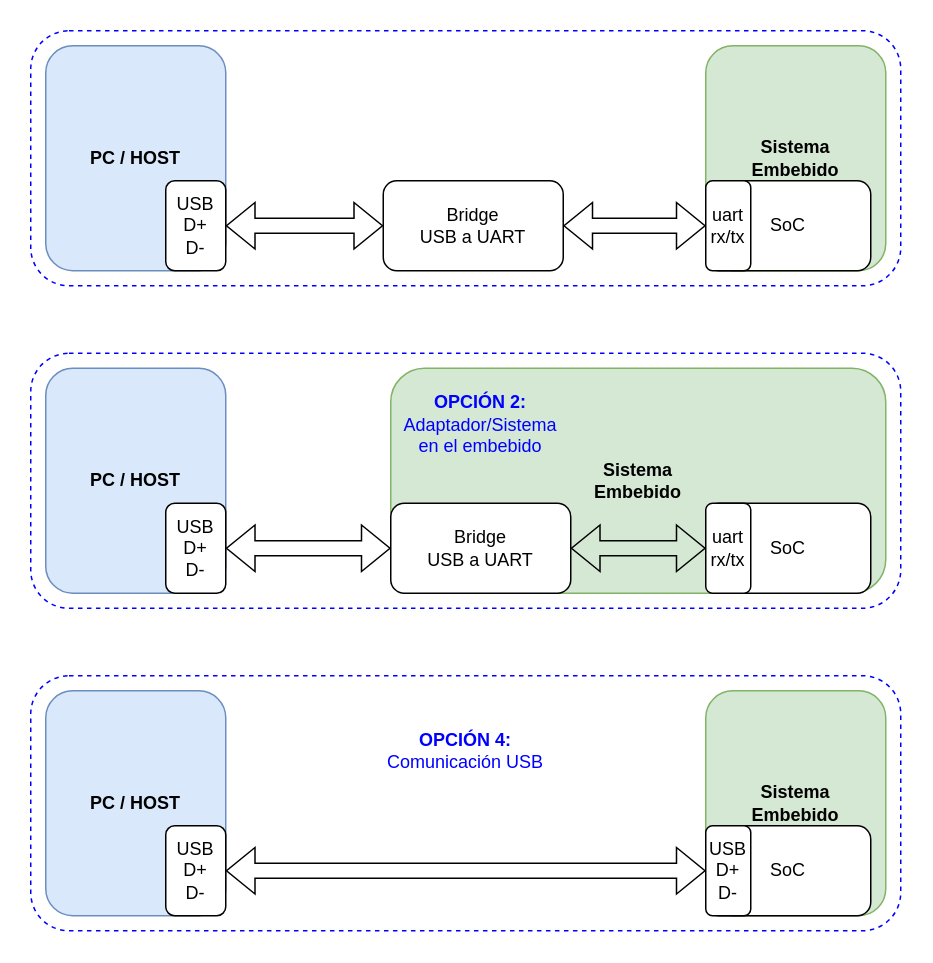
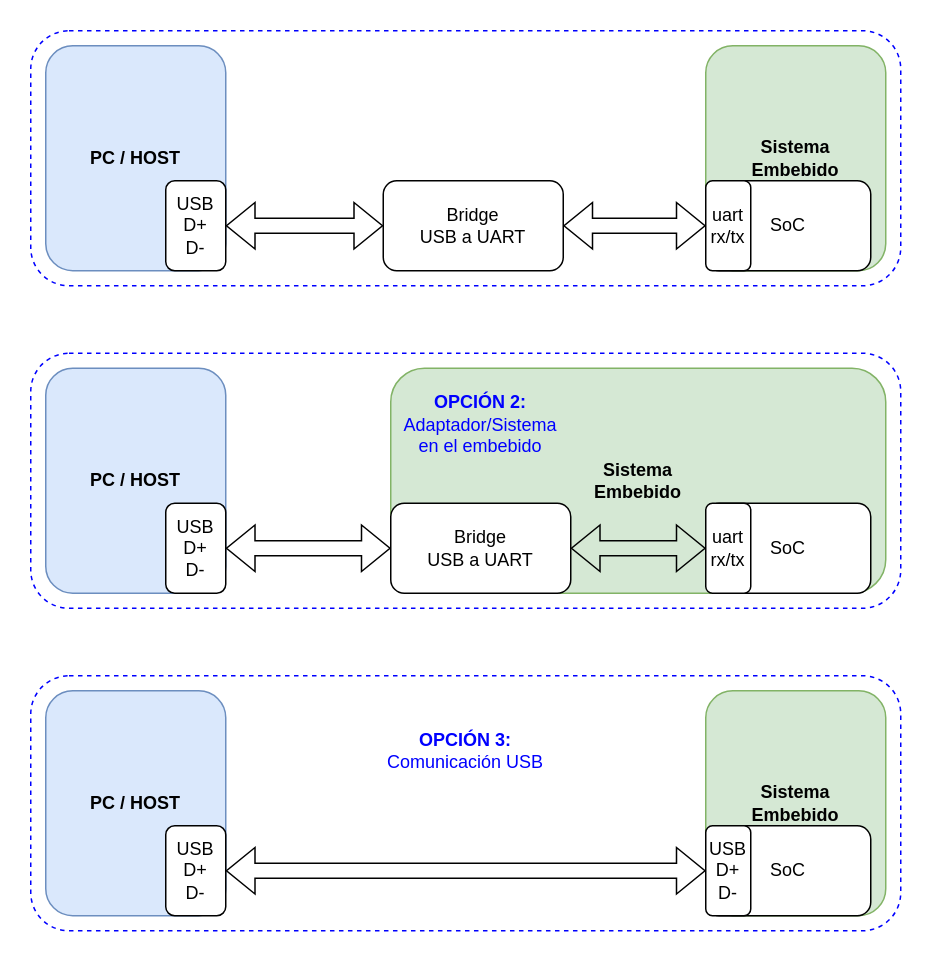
(466, 751) -> (466, 751)
